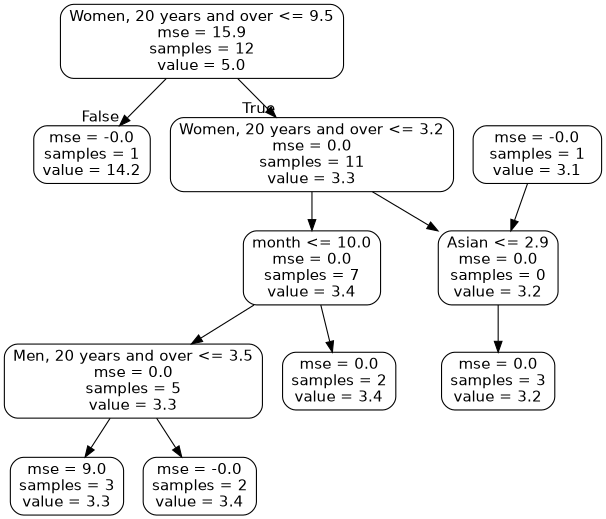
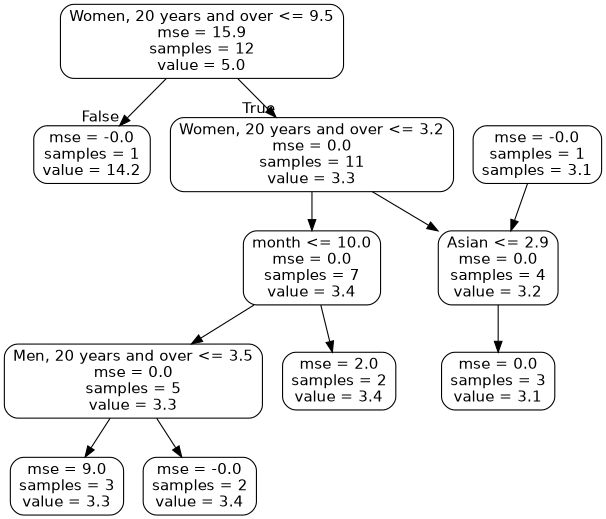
(537, 155) -> (537, 155)
(498, 268) -> (498, 268)
(339, 381) -> (339, 381)
(498, 381) -> (498, 381)
